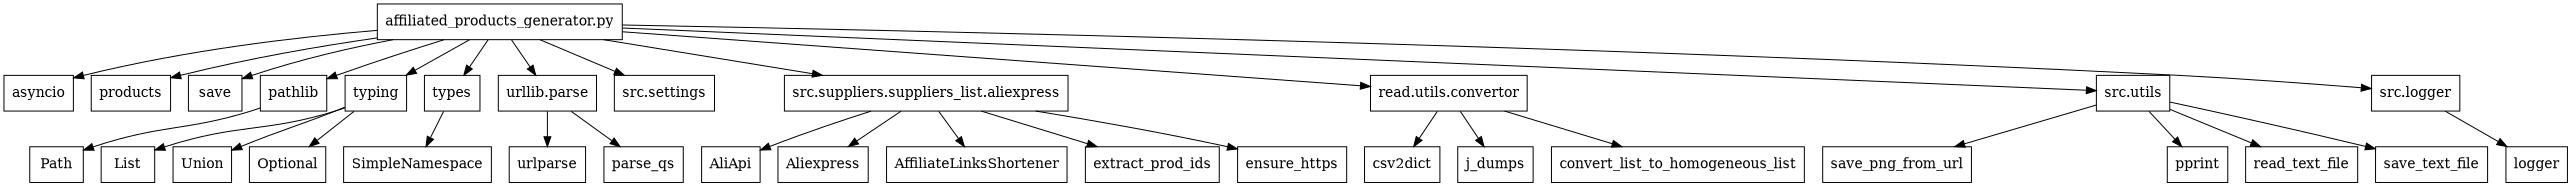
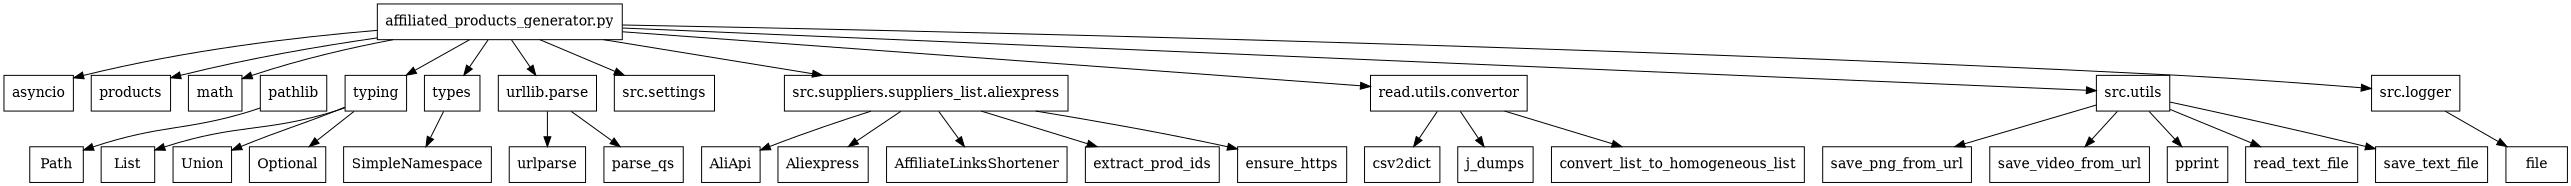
(390, 57) -> none
(215, 93) -> (215, 93)
none -> (2070, 165)
(2537, 165) -> (2537, 165)
